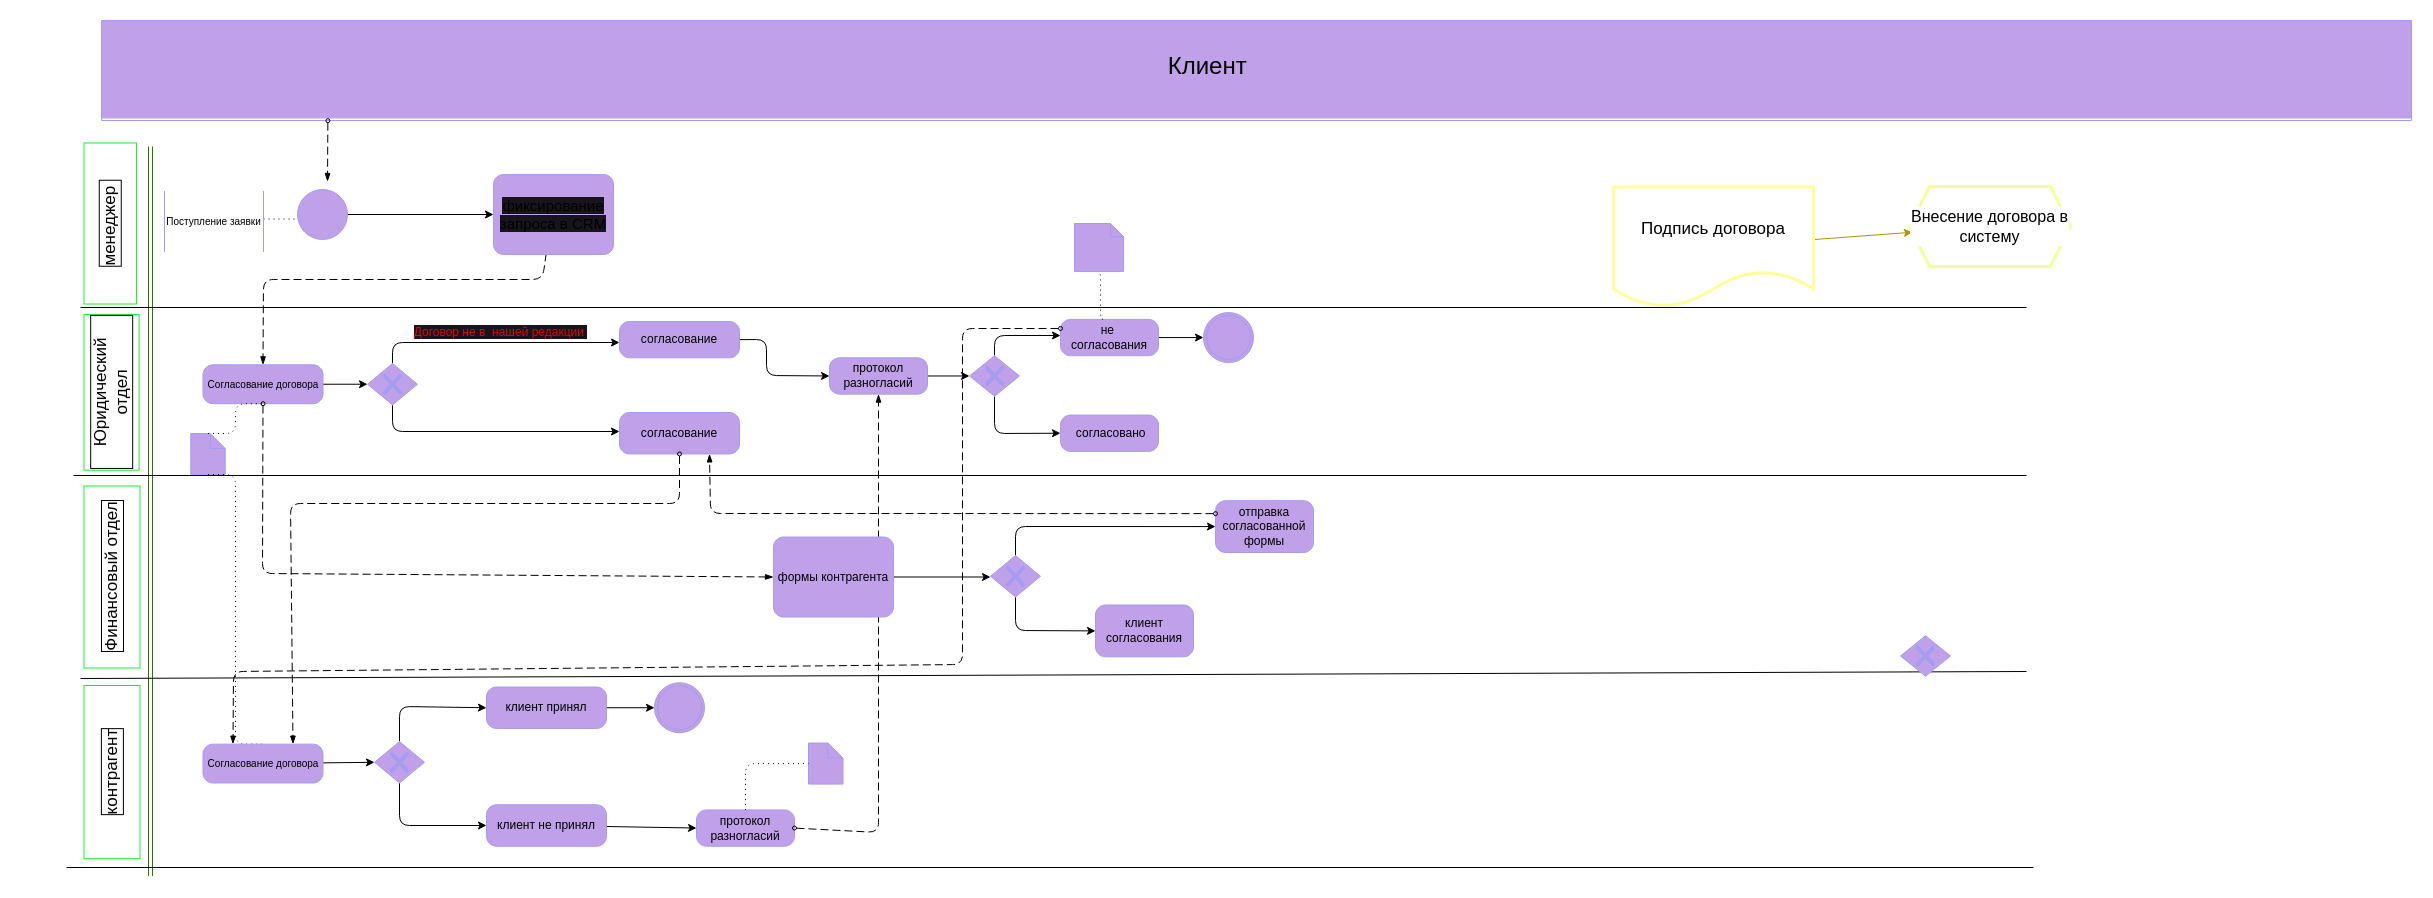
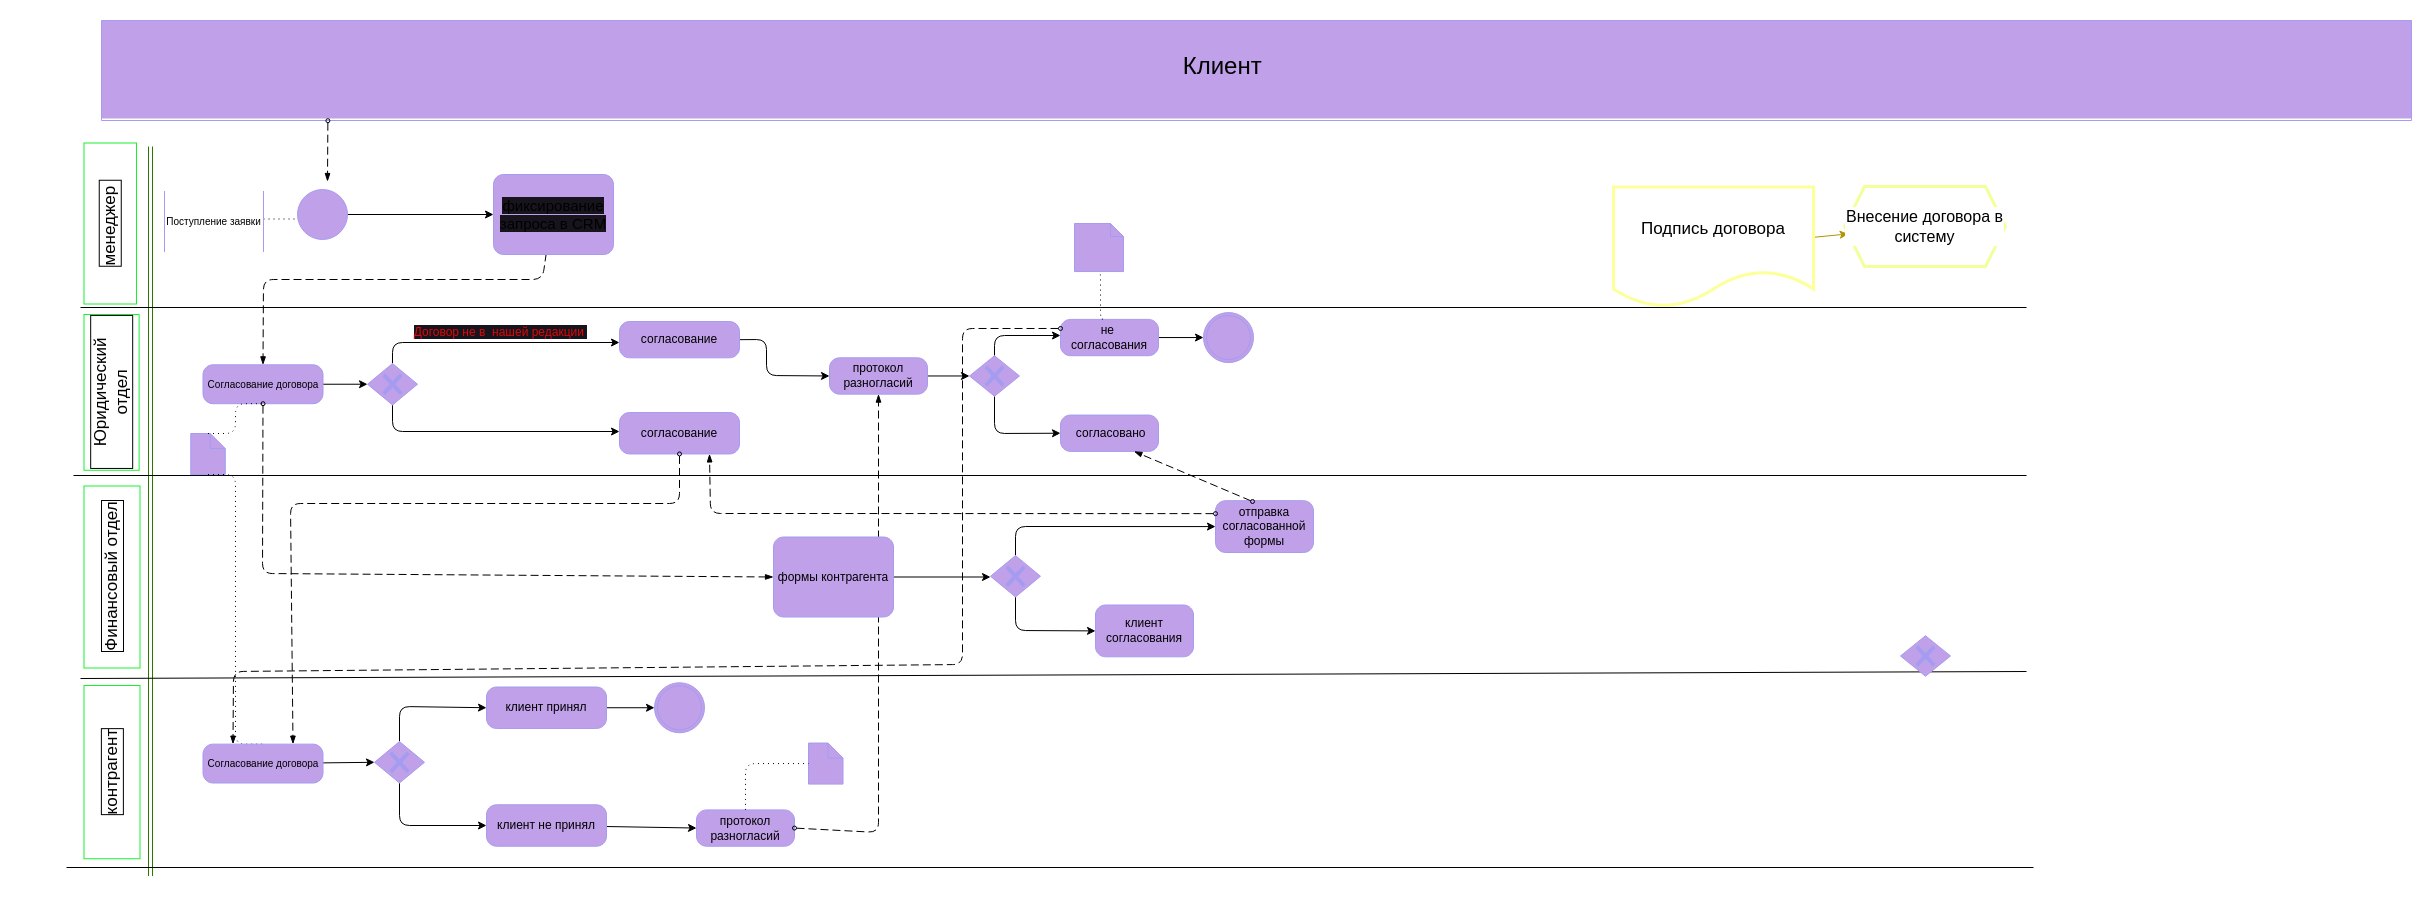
(1210, 66) -> (1225, 66)
(1990, 227) -> (1925, 227)
none -> (1222, 489)
